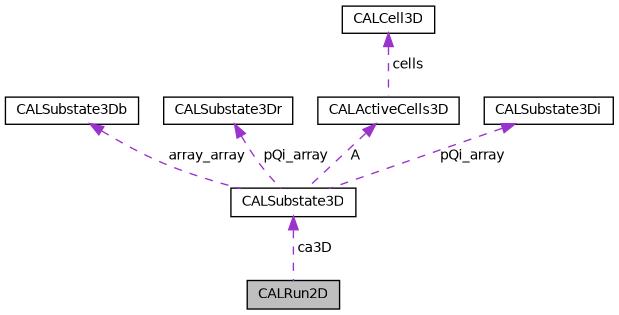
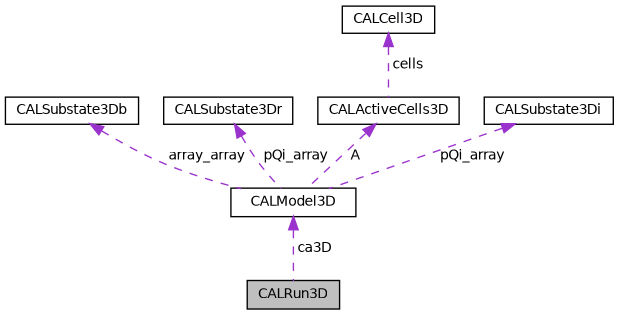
(293, 202) -> (293, 202)
(293, 295) -> (293, 295)
